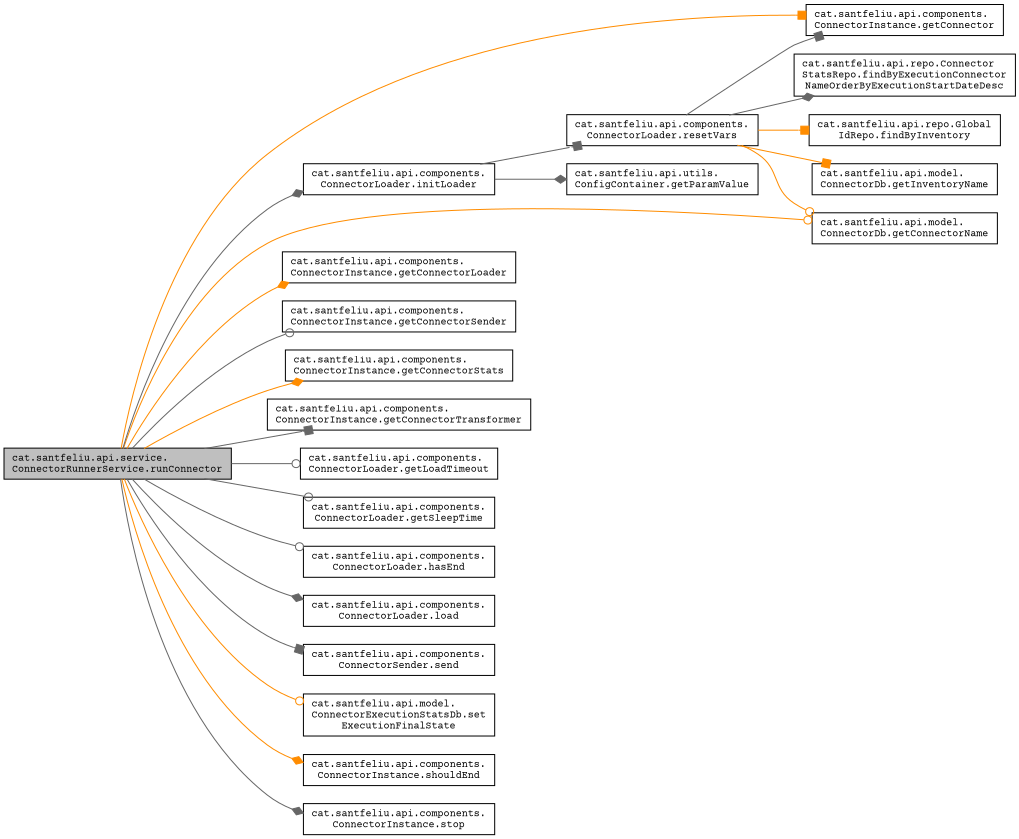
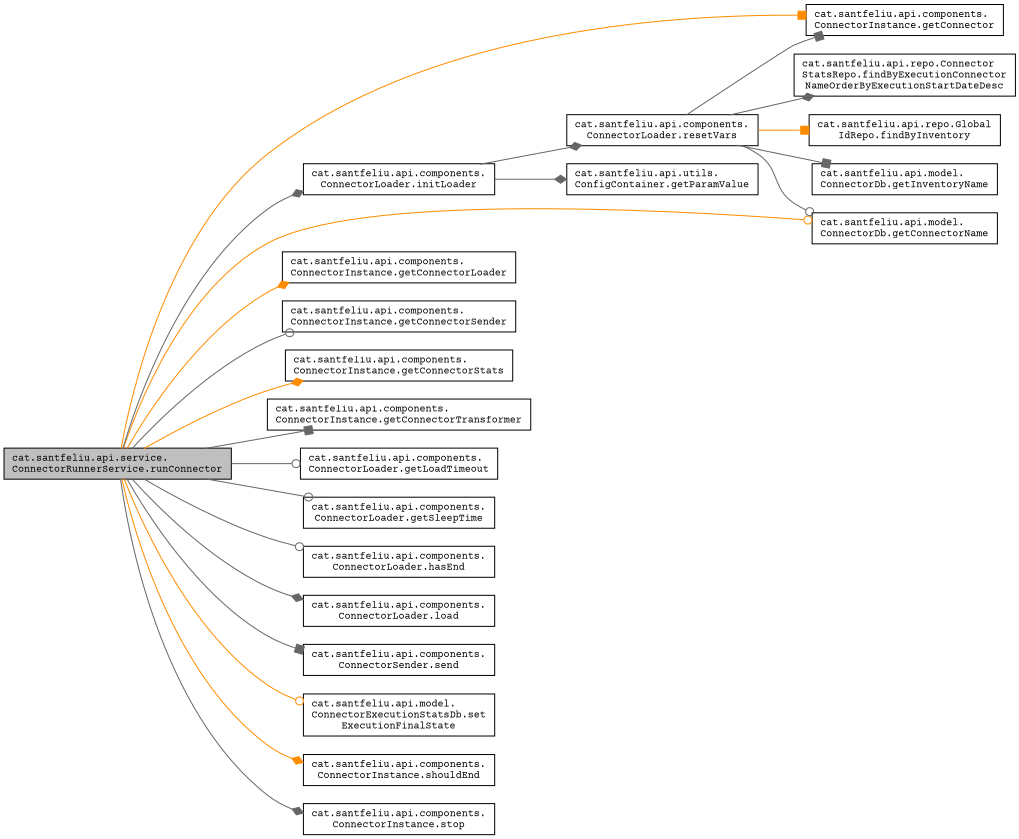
(779, 154) -> (779, 154)
(525, 156) -> (525, 156)
(775, 176) -> (775, 176)
